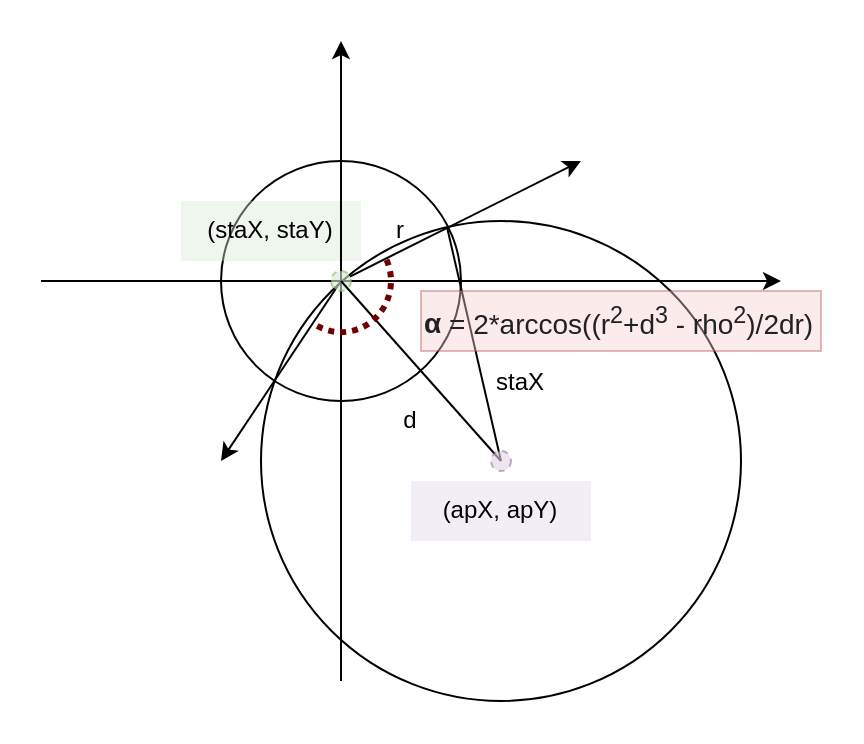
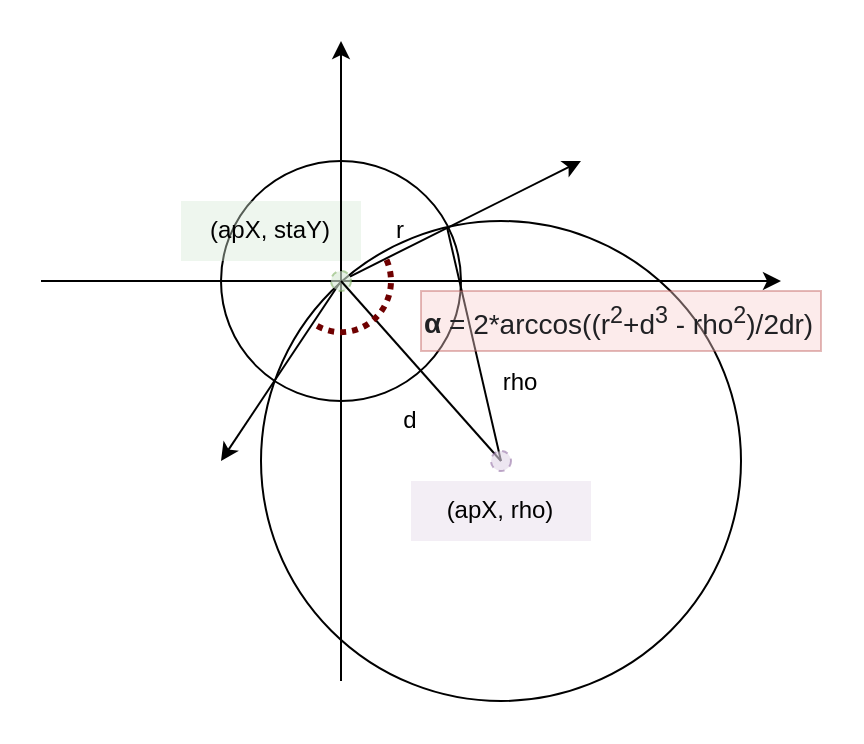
(271, 231) -> (271, 231)
(521, 383) -> (521, 383)
(501, 511) -> (501, 511)
